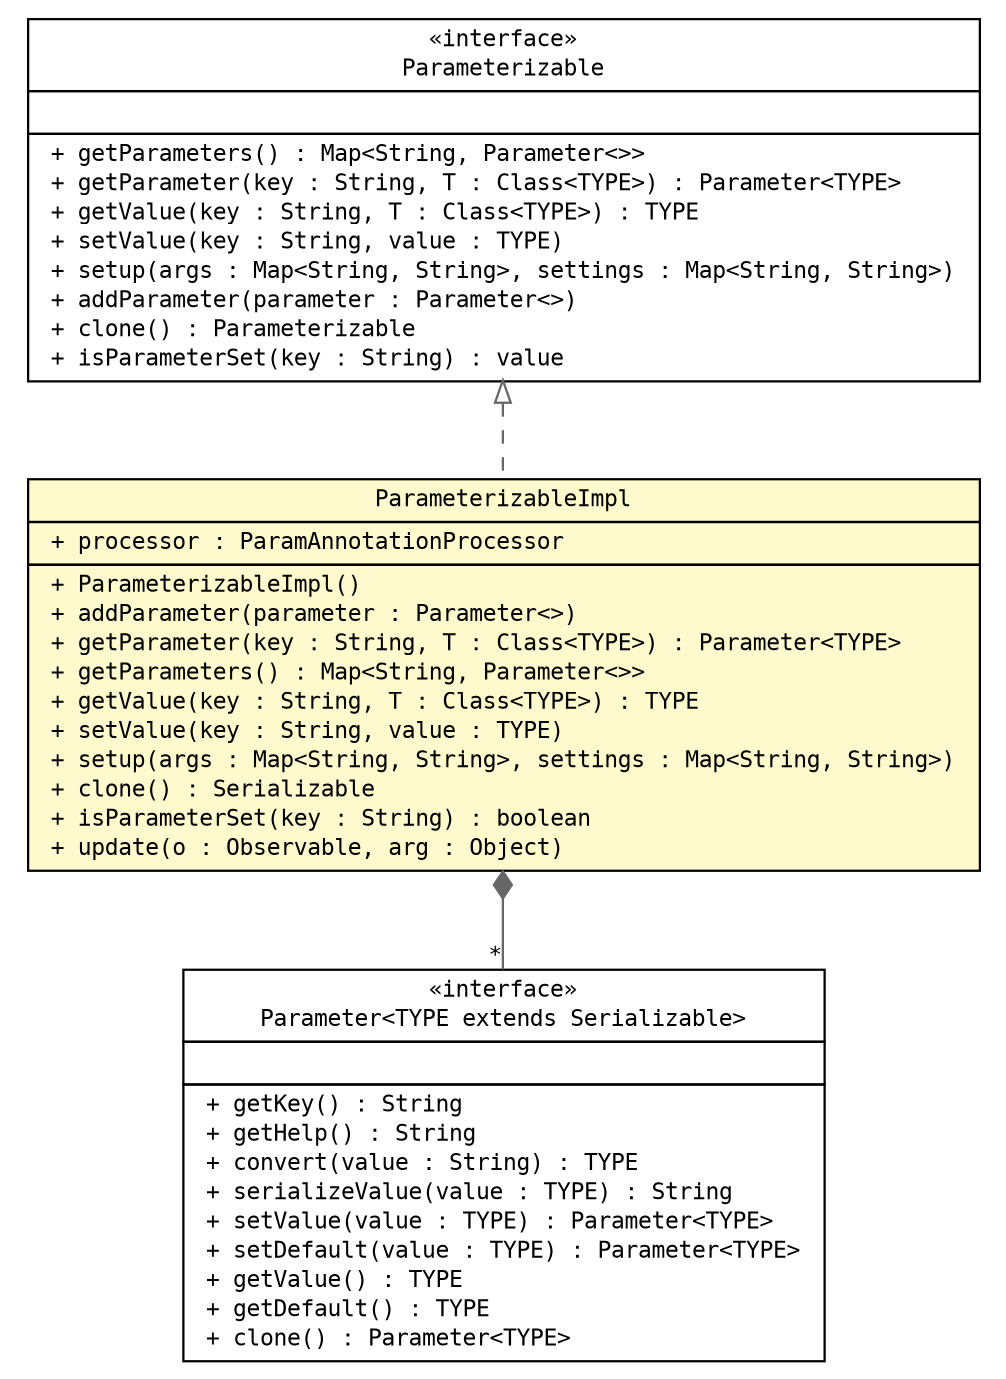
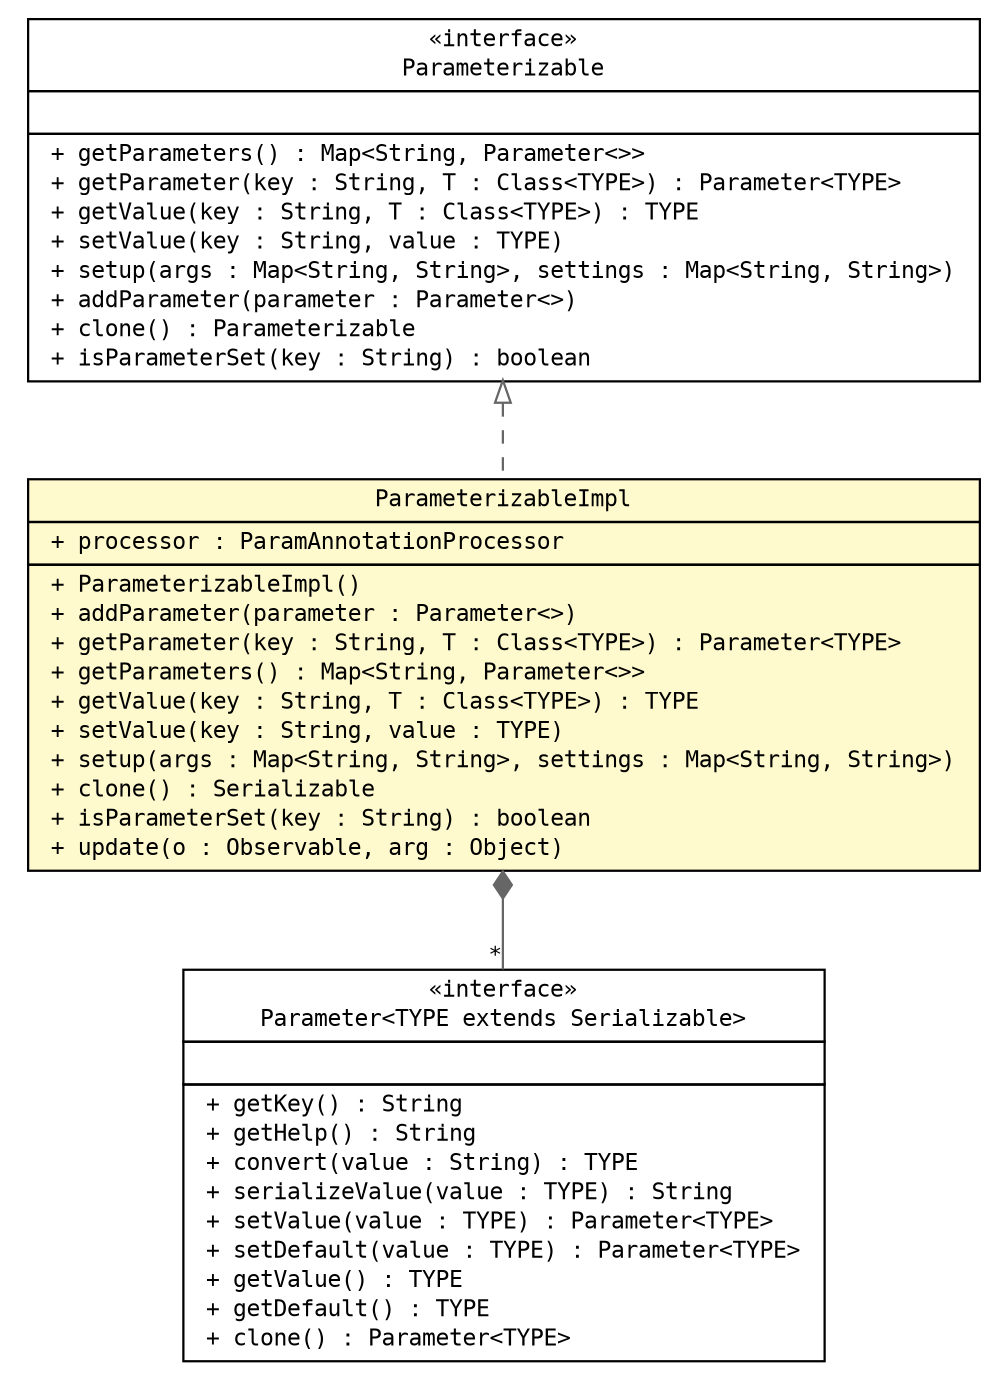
(308, 359) -> (322, 359)
